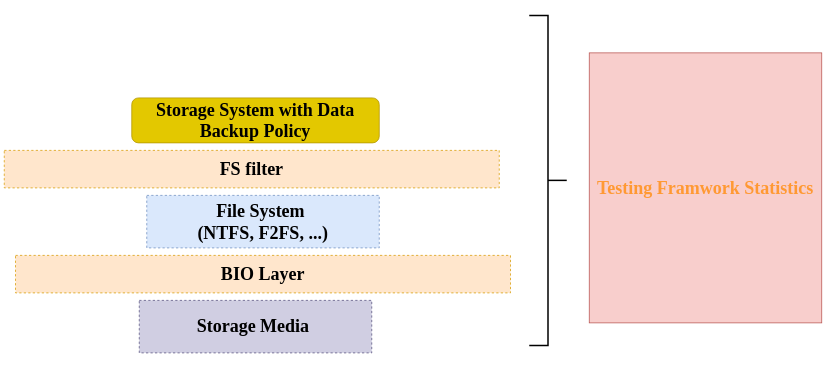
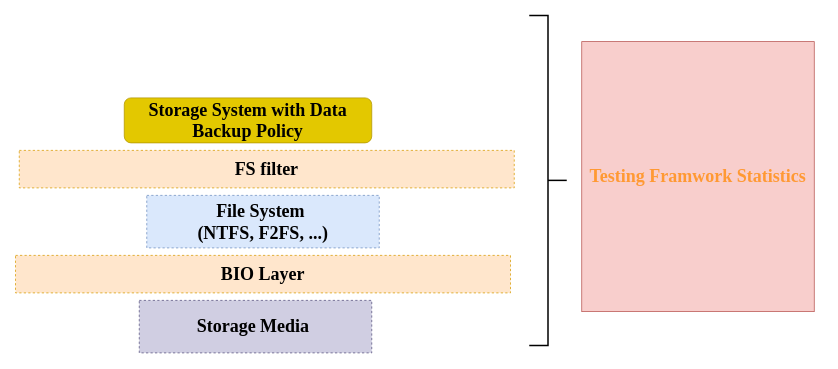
(255, 120) -> (248, 120)
(252, 169) -> (267, 169)
(705, 188) -> (698, 177)
